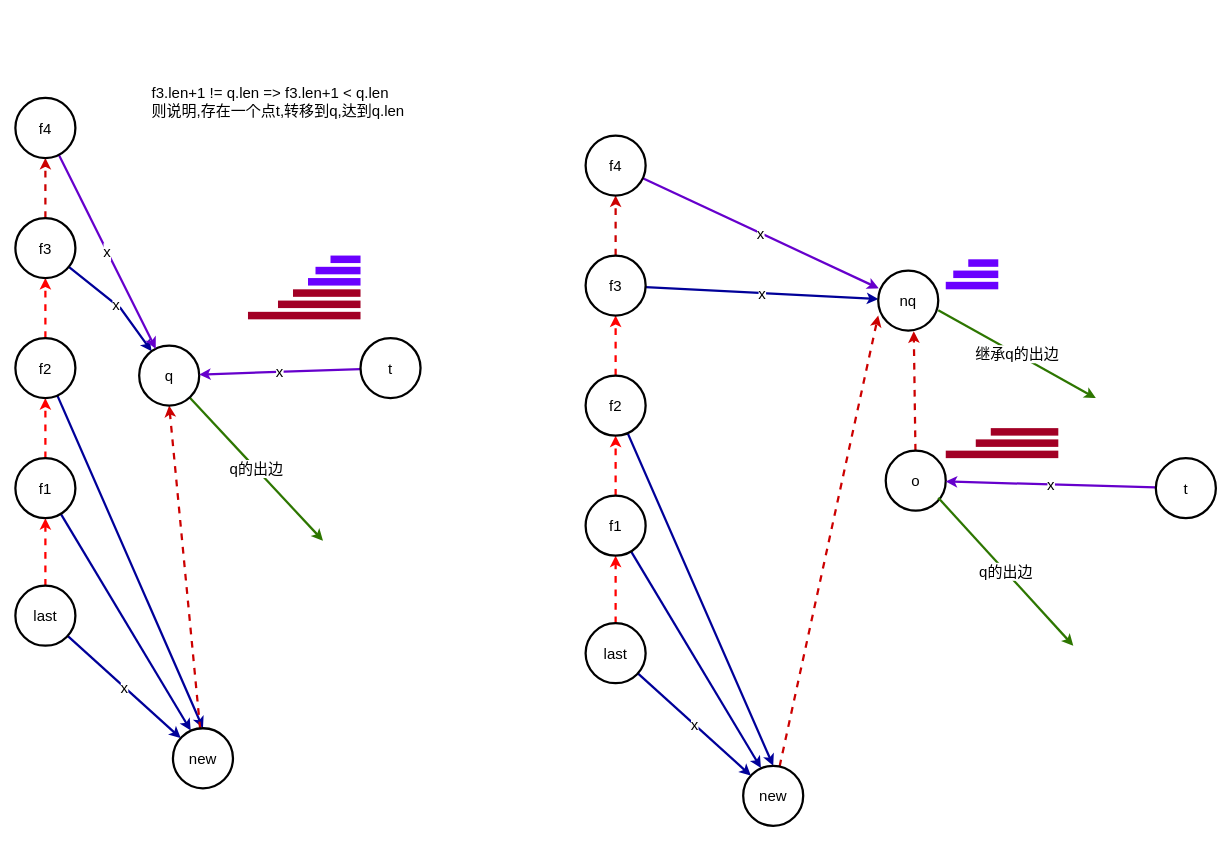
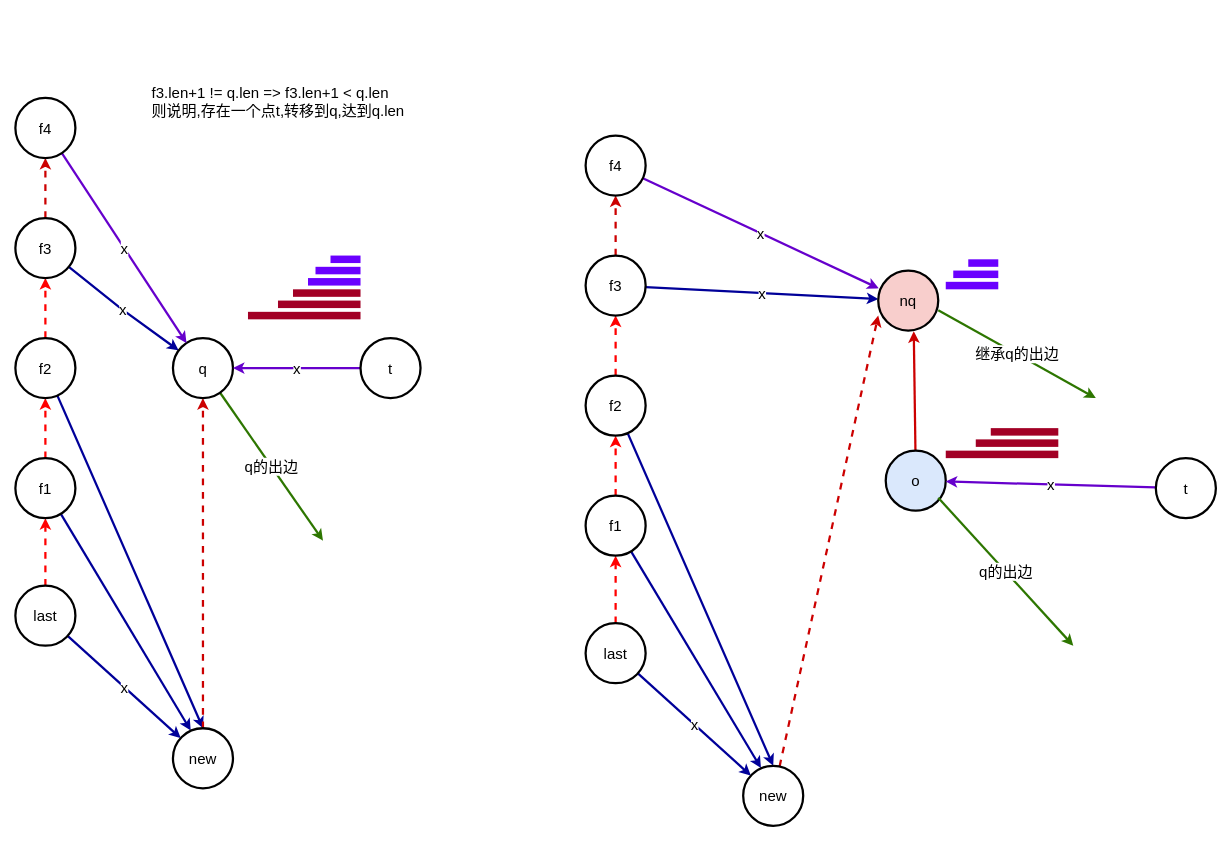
(908, 300) -> (908, 300)
(169, 375) -> (203, 368)
(914, 395) -> (914, 395)
(915, 480) -> (915, 480)
